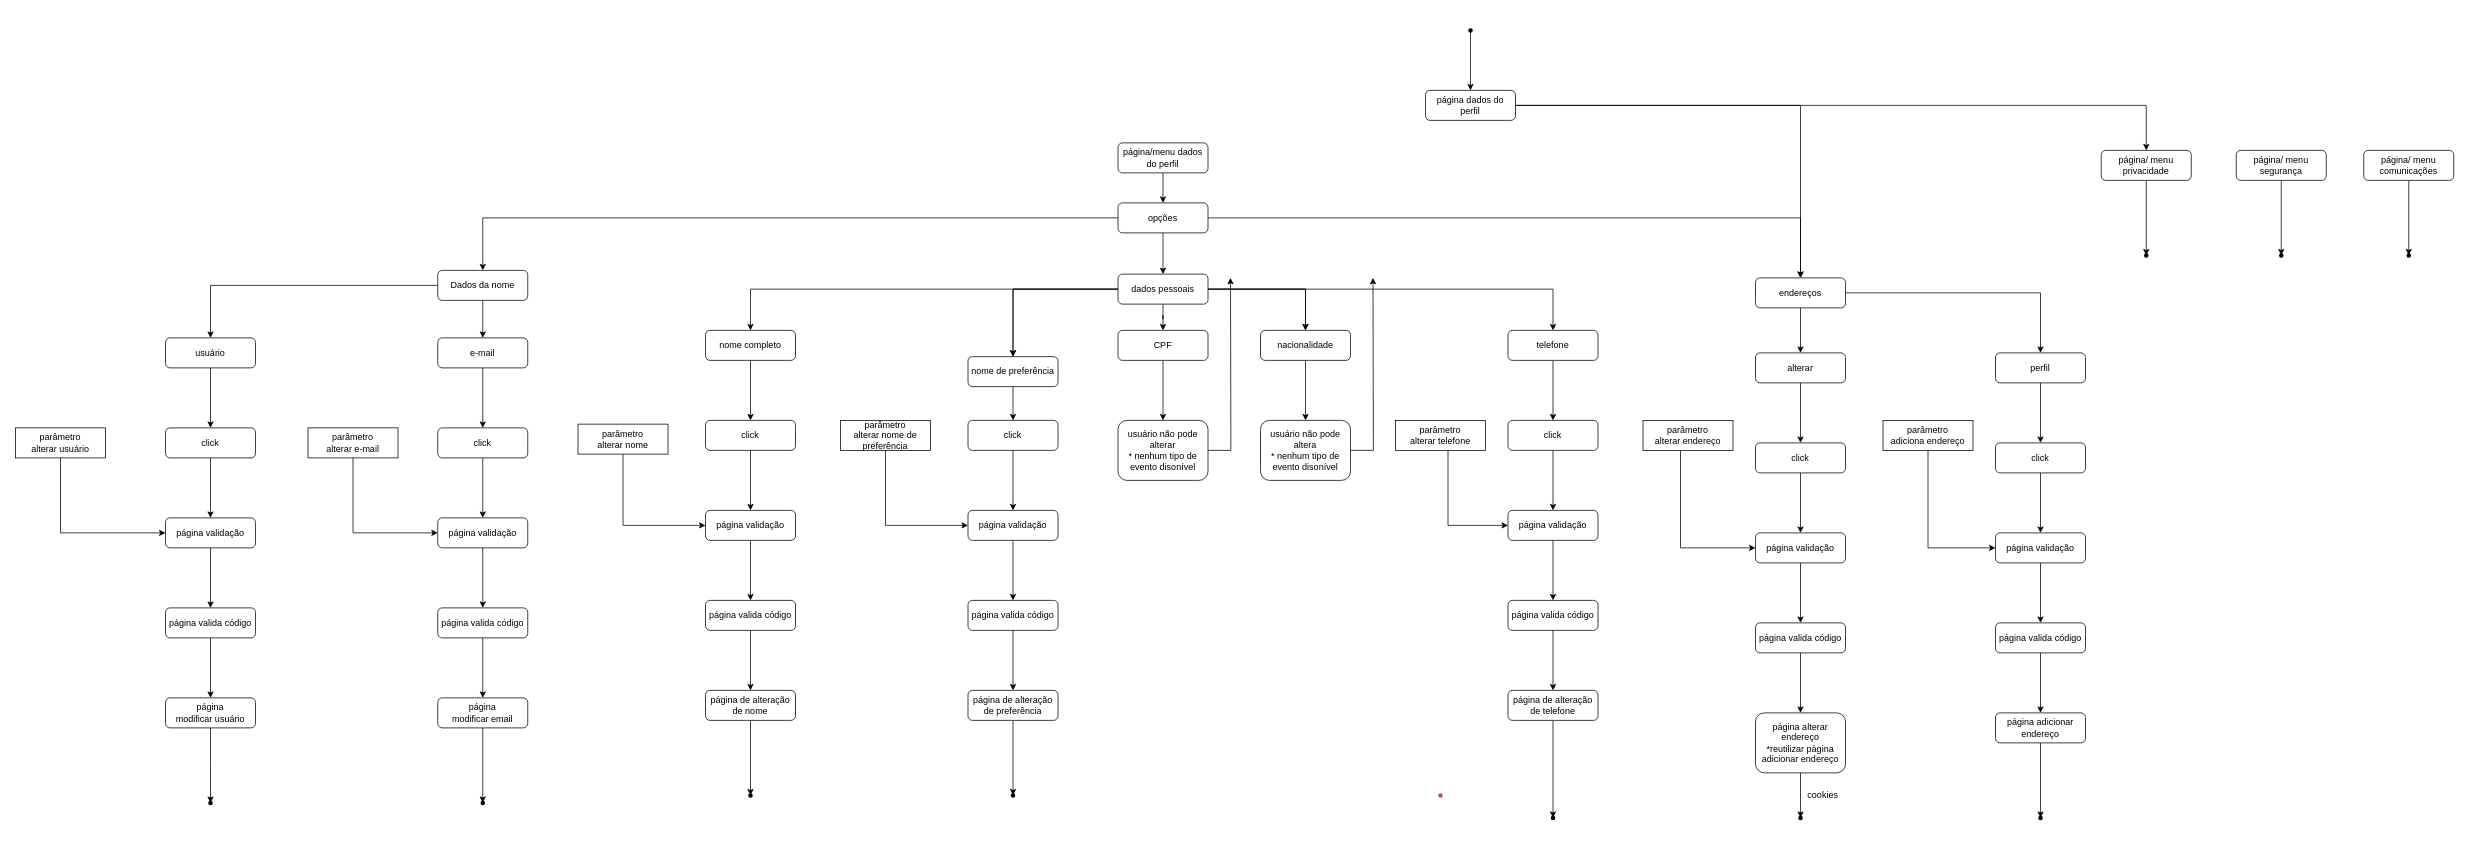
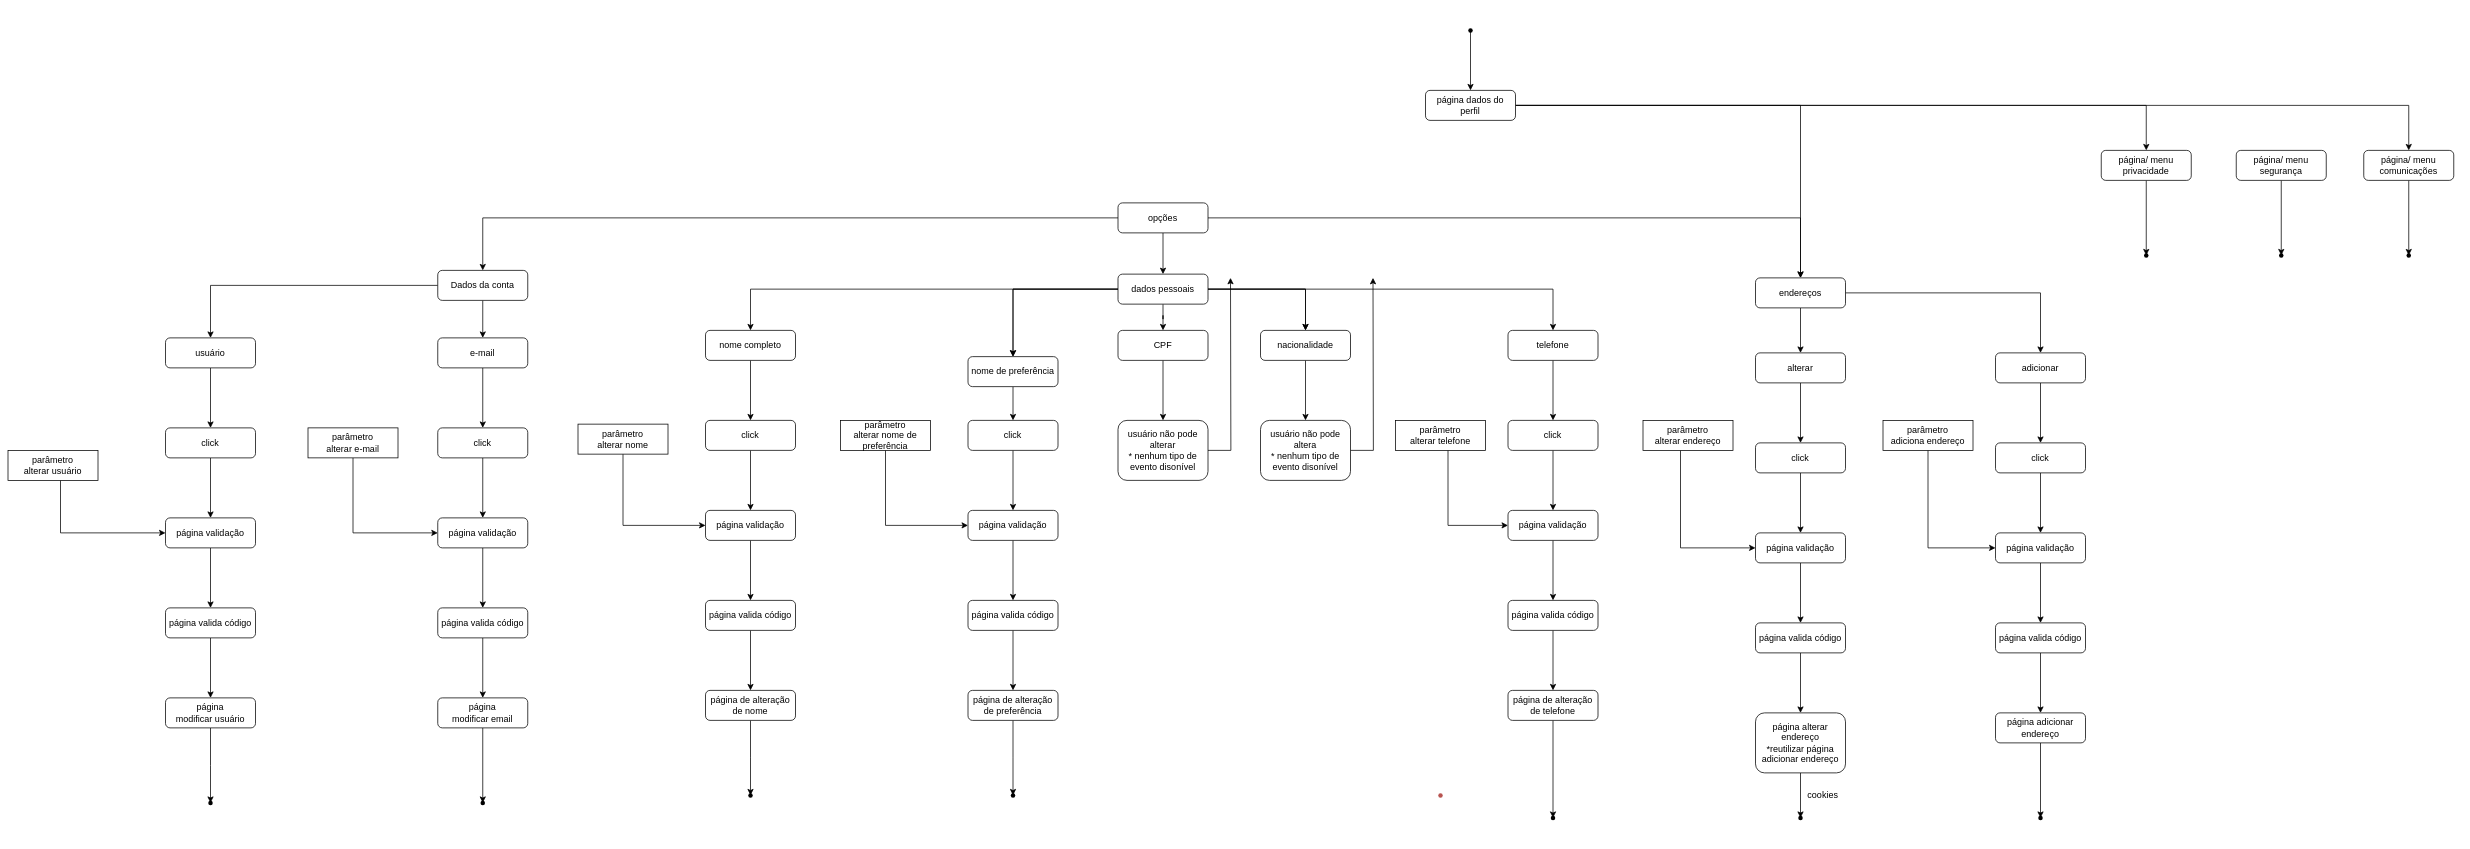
none -> (2298, 105)
(1163, 158) -> none
(1163, 196) -> none
(483, 285) -> (483, 285)
(2040, 368) -> (2040, 368)
(60, 443) -> (53, 465)
